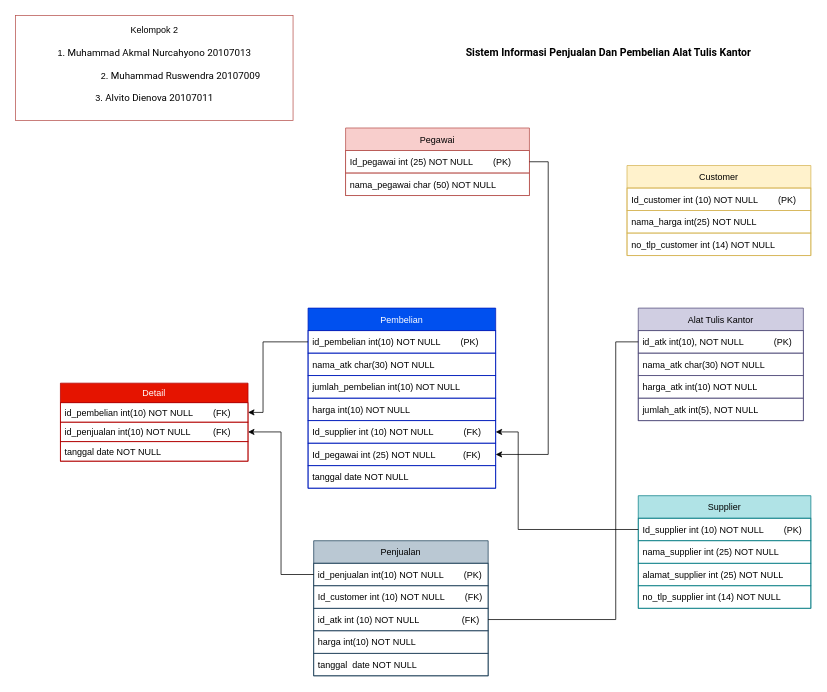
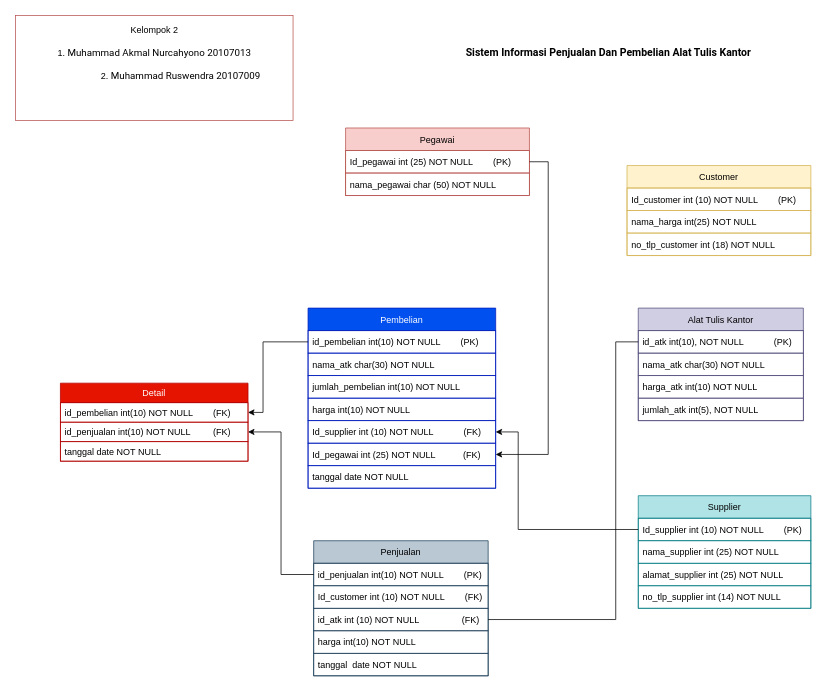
(154, 98) -> none
(707, 245) -> (707, 245)
